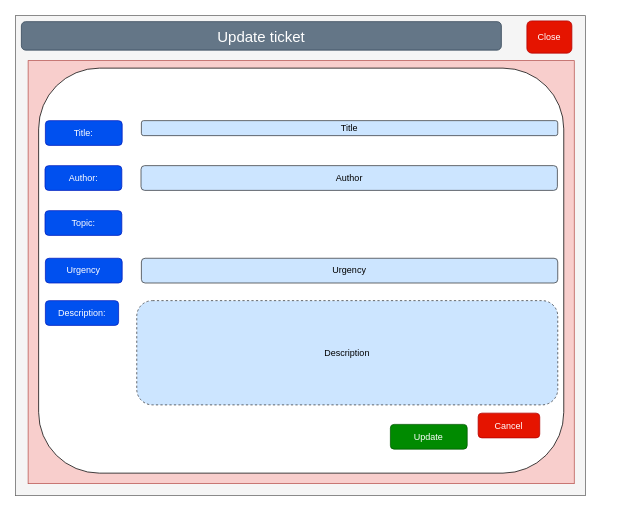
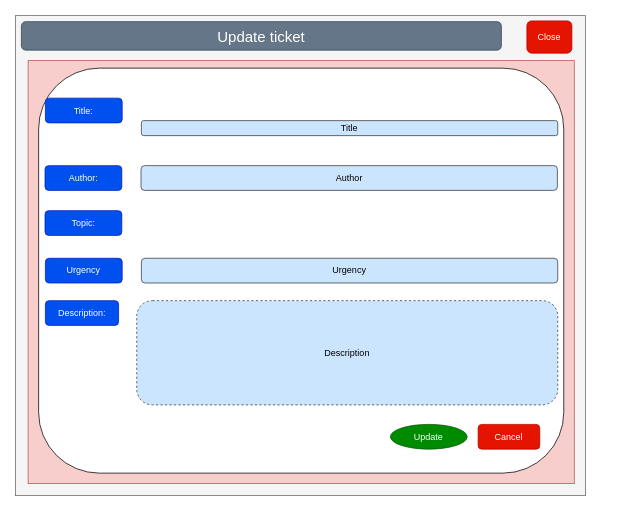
(84, 133) -> (84, 110)
(509, 425) -> (509, 437)
(429, 437) -> (429, 437)
